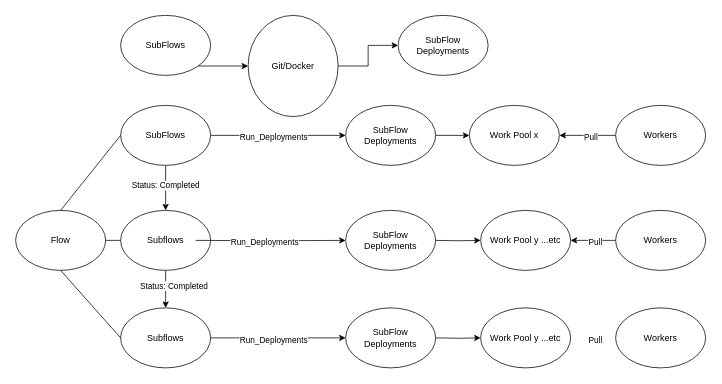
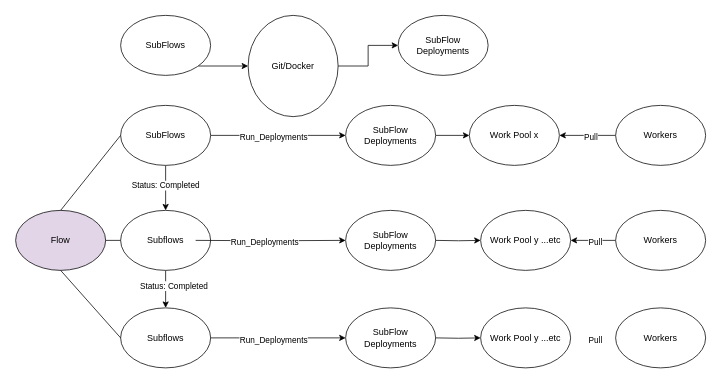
(60, 240) -> (60, 240)
